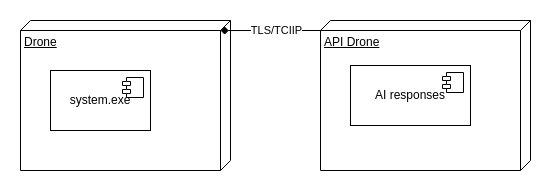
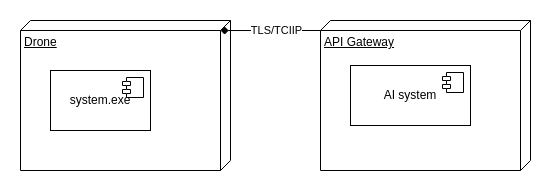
(353, 43) -> (360, 43)
(411, 96) -> (411, 96)
